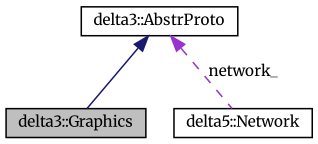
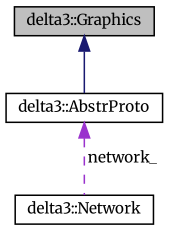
(113, 78) -> (84, 72)
(243, 123) -> (84, 210)
